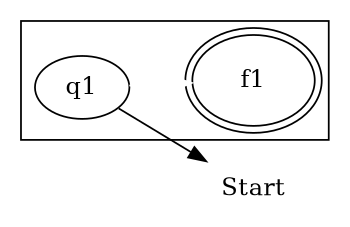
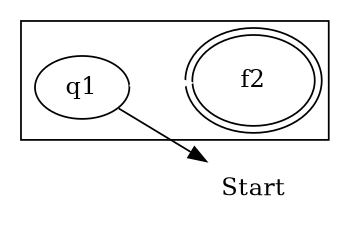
(254, 80) -> (254, 80)
